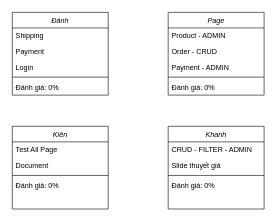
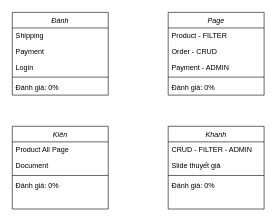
(200, 36) -> (202, 36)
(38, 150) -> (44, 150)
